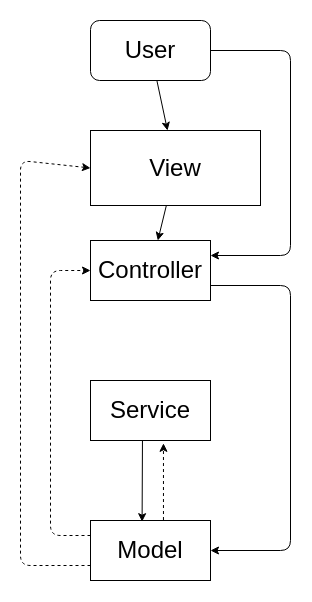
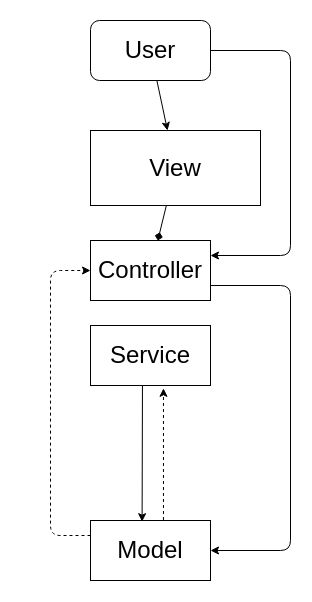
(160, 232) -> (160, 232)
(21, 367) -> none
(151, 411) -> (151, 356)
